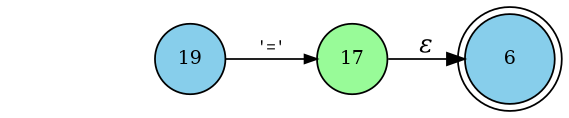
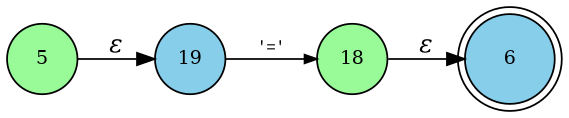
none -> (42, 59)
(352, 59) -> (352, 59)
